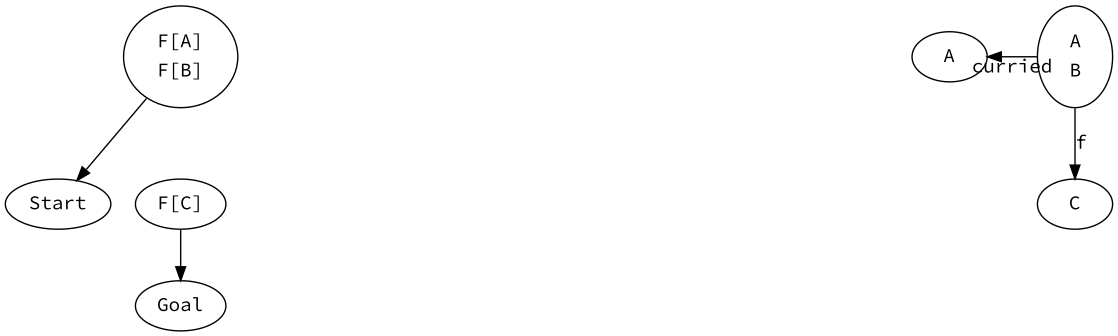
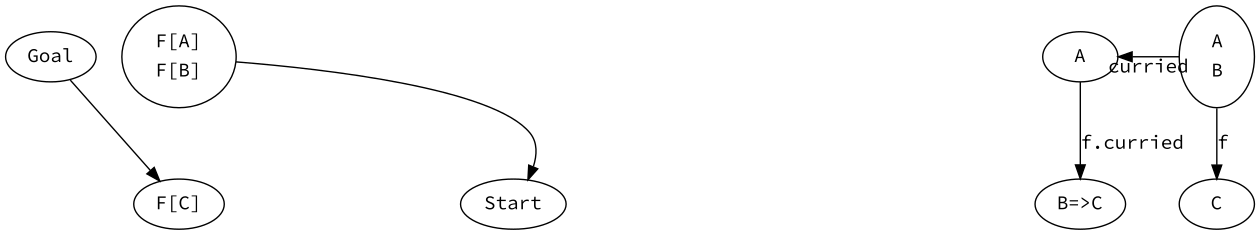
none -> (1080, 204)
(181, 248) -> (110, 125)
